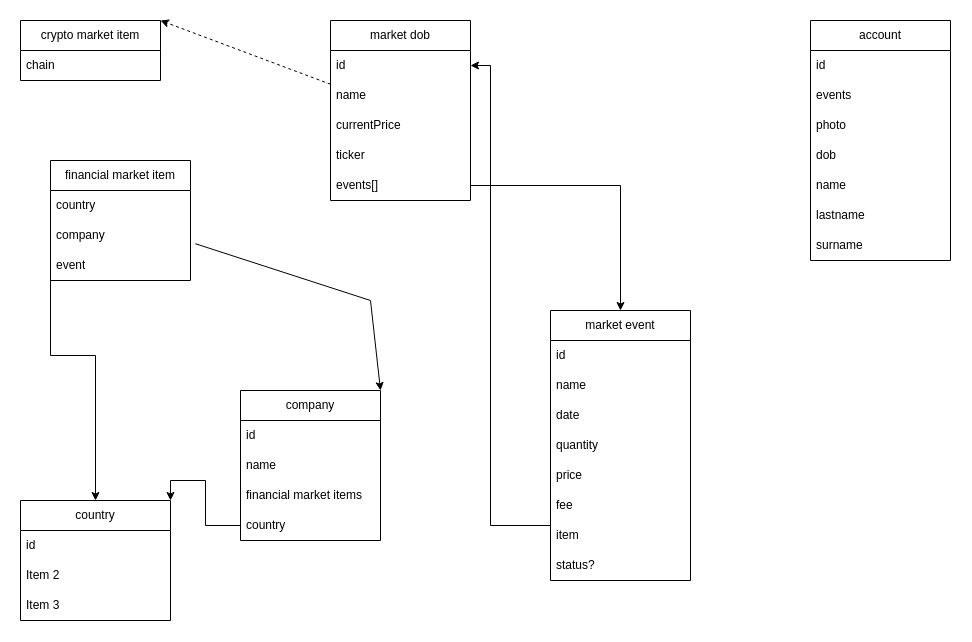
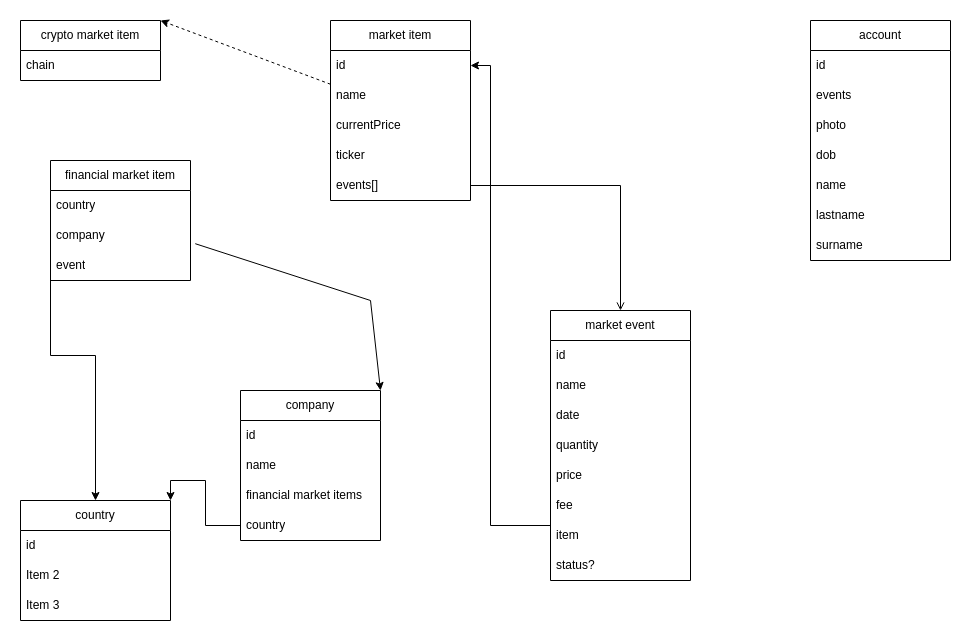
(401, 36) -> (401, 36)
(621, 302) -> (621, 304)
